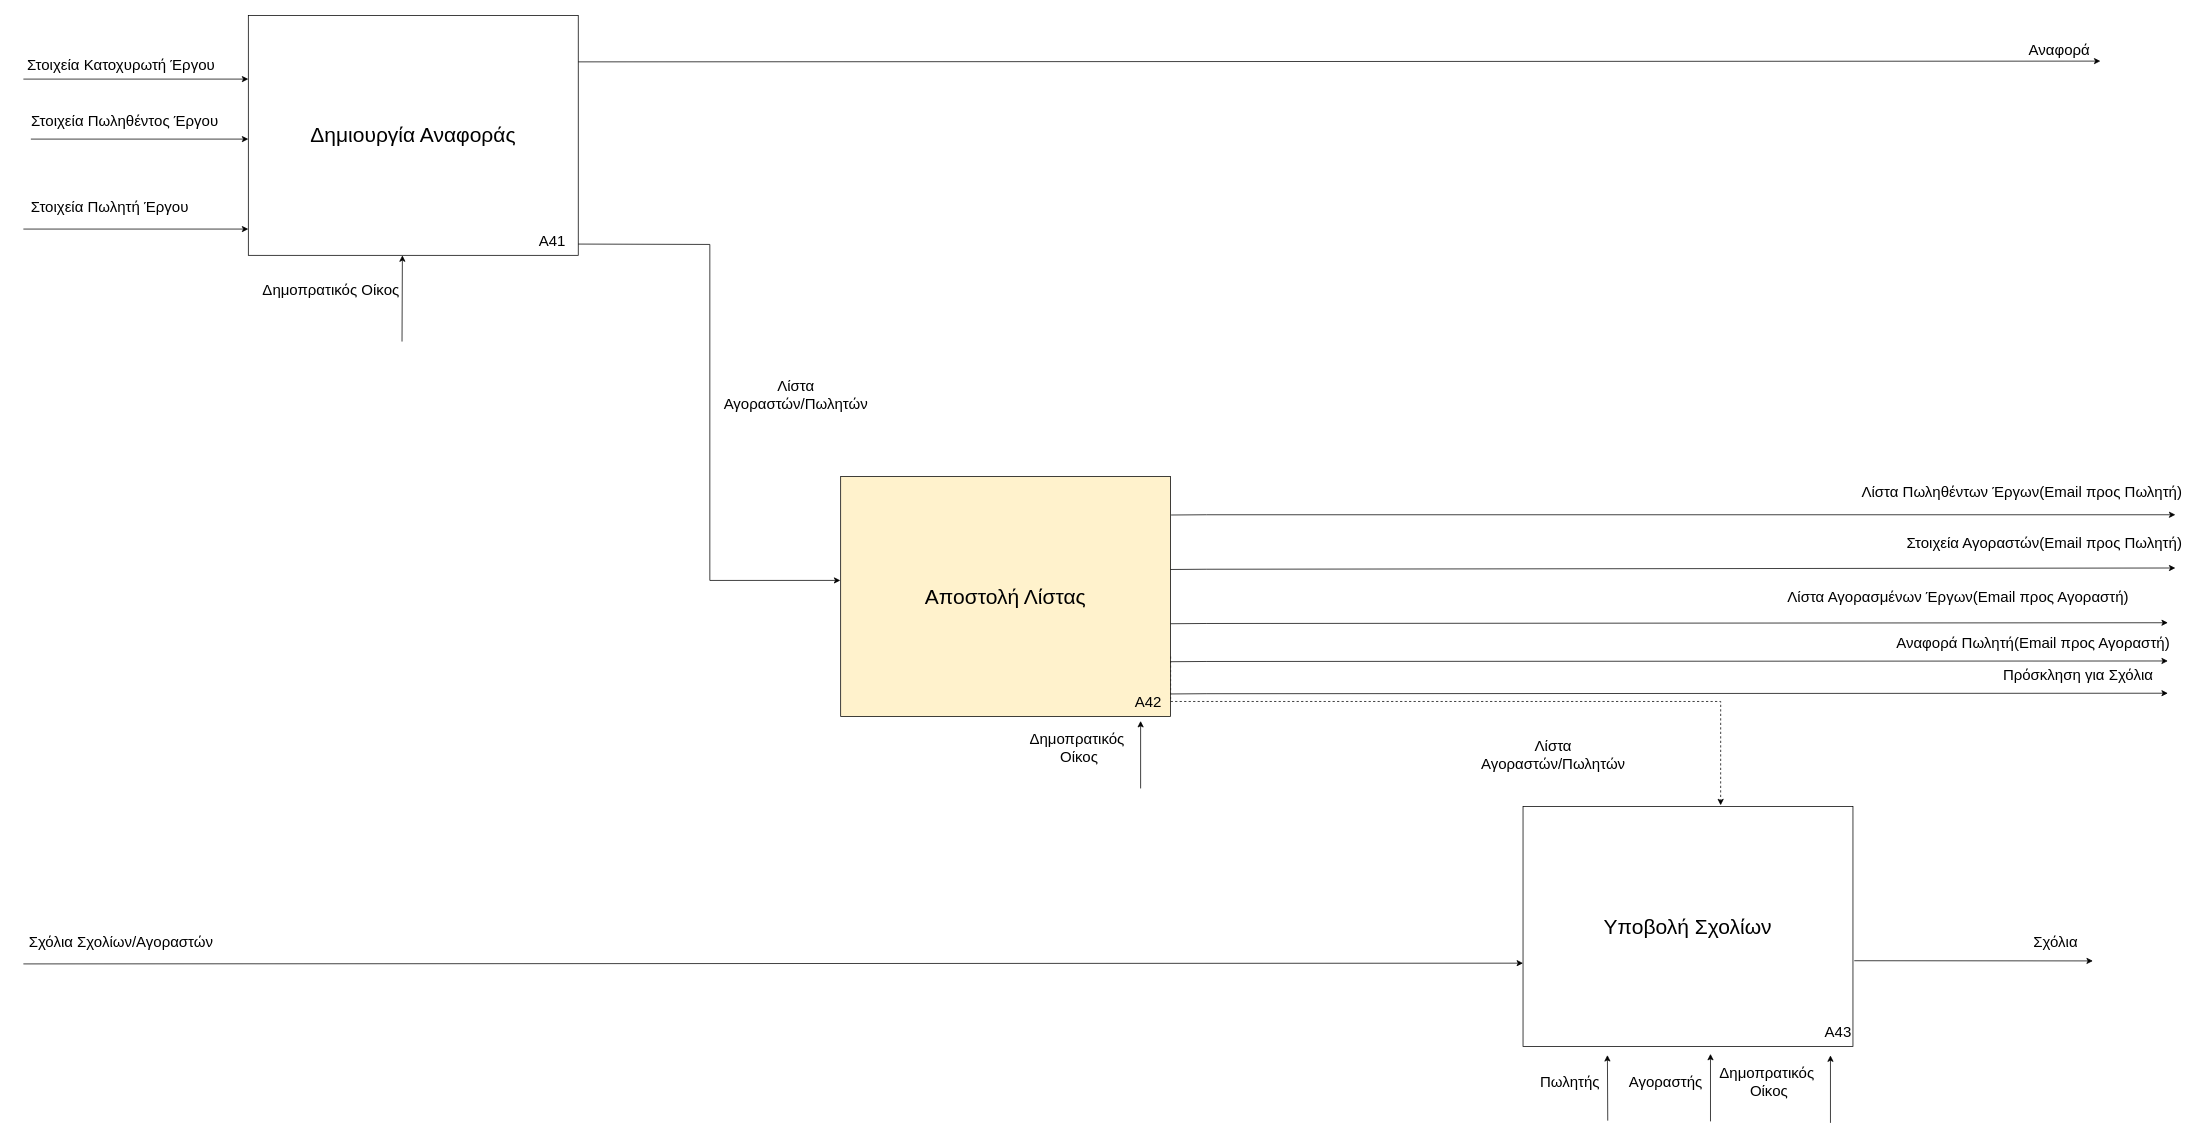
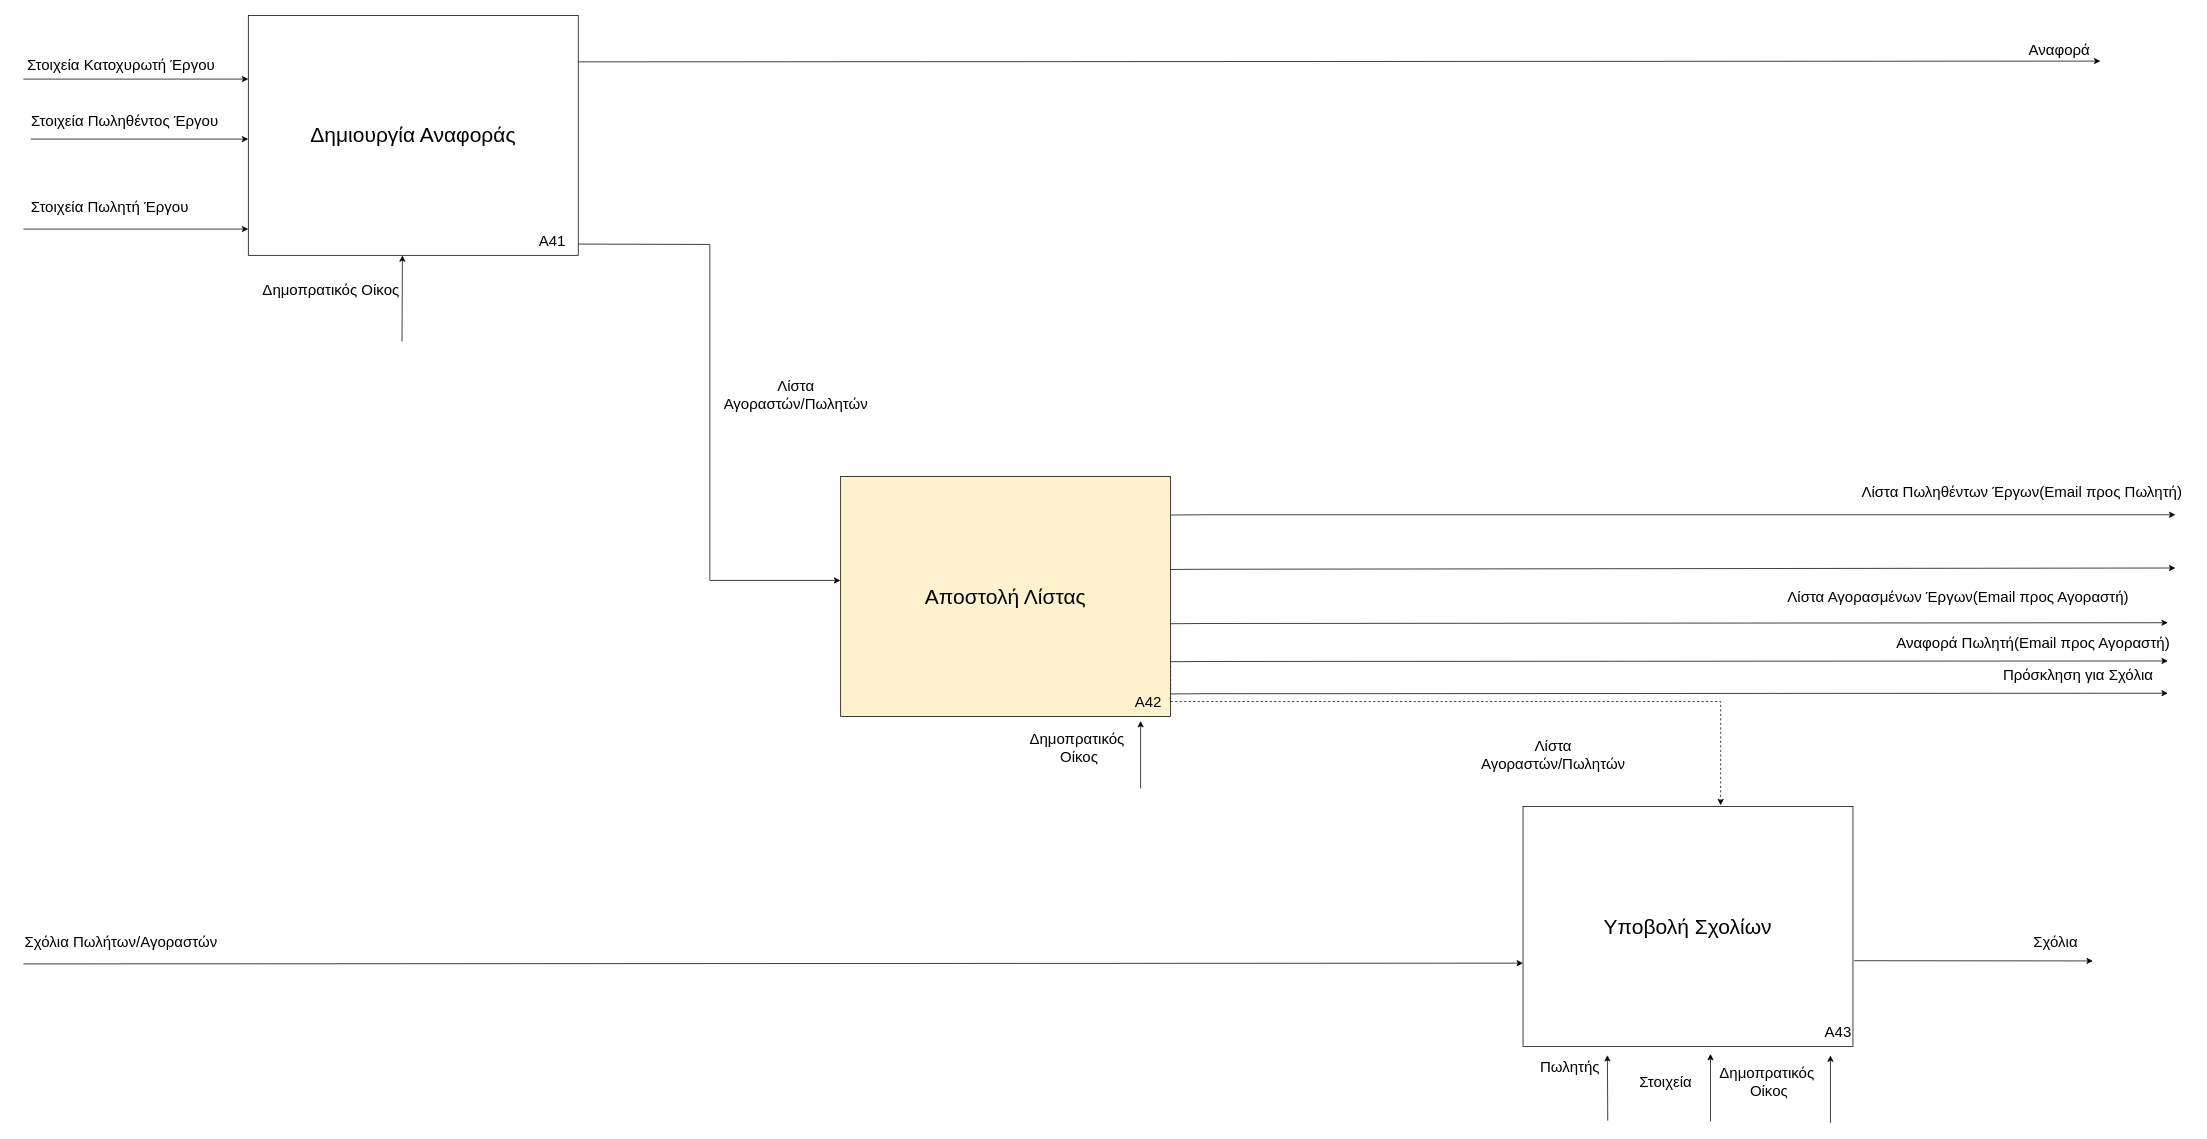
(2044, 543) -> none
(121, 942) -> (121, 942)
(1572, 1081) -> (1572, 1066)
(1666, 1081) -> (1666, 1081)
